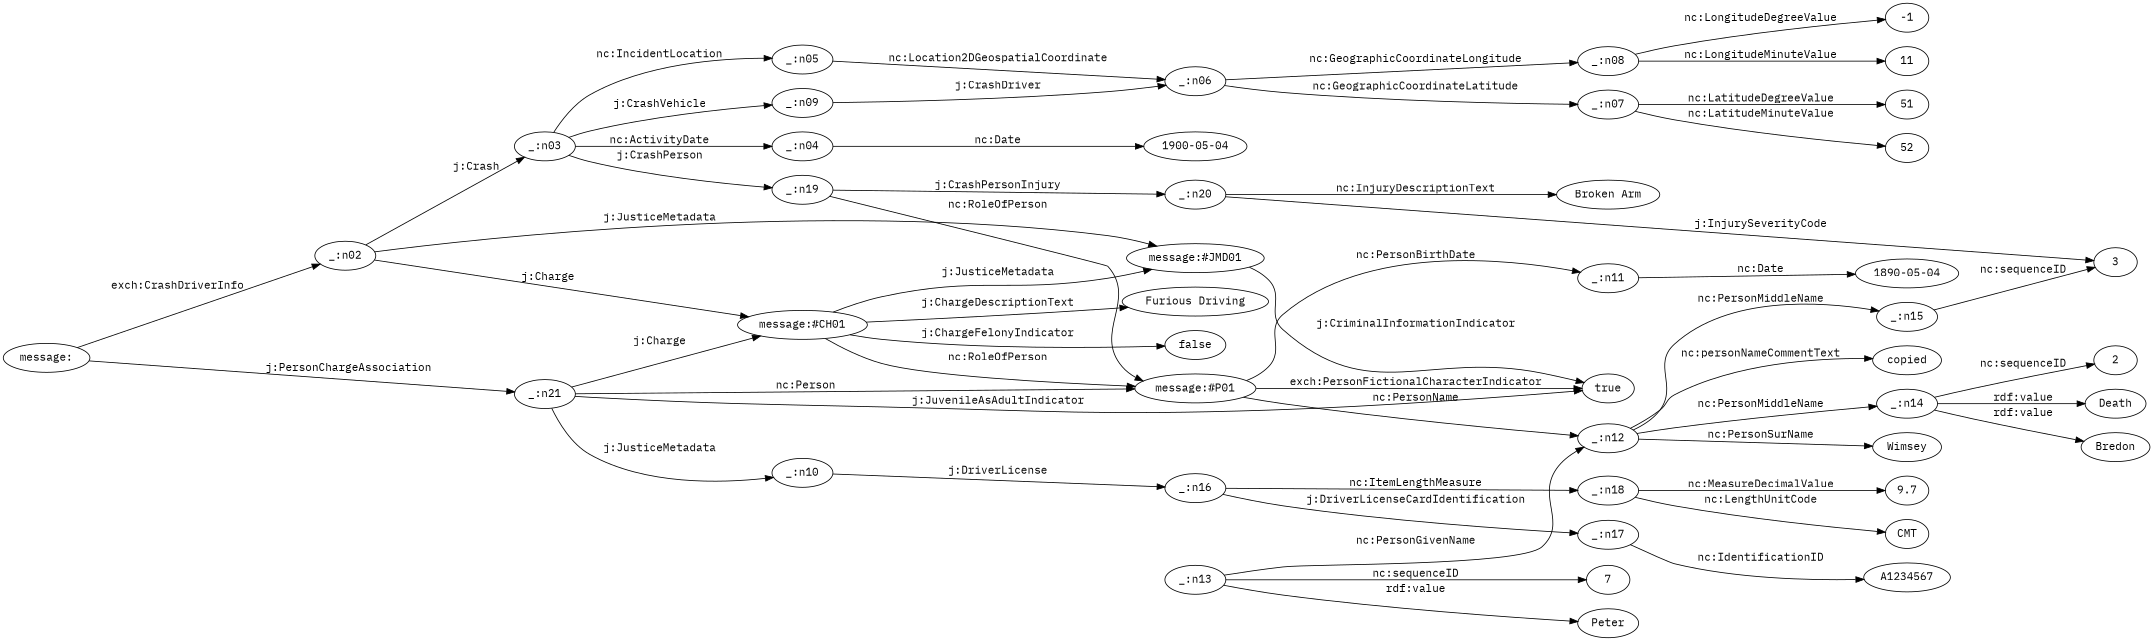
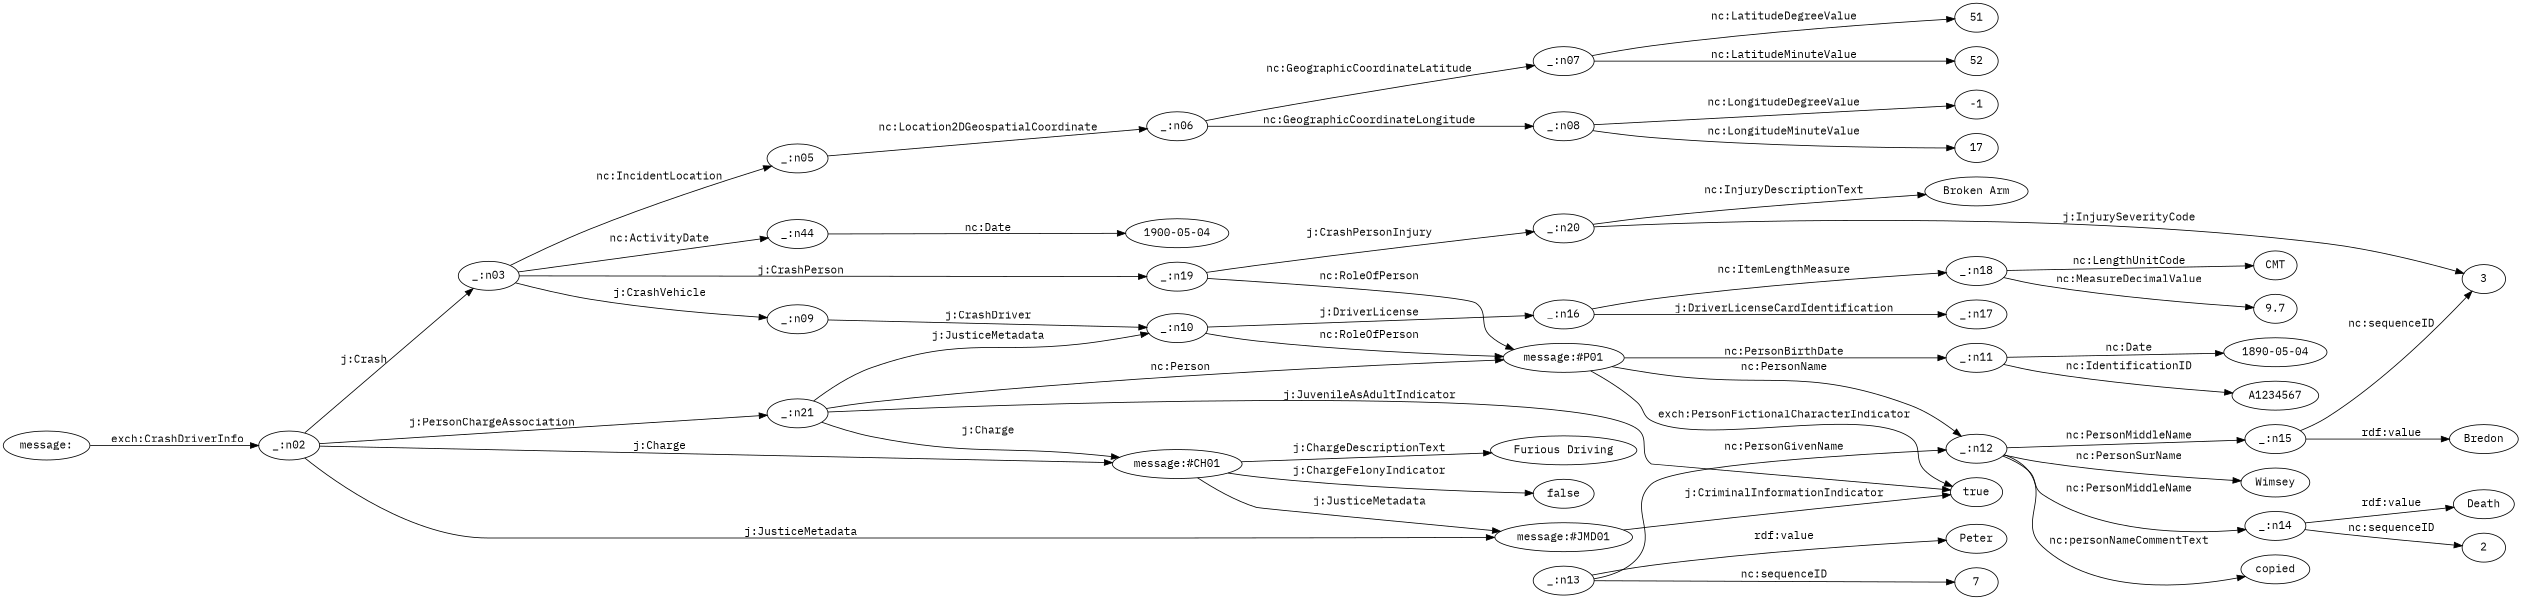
(1907, 61) -> (1976, 148)
(996, 98) -> (983, 324)
(802, 146) -> (798, 234)
(298, 376) -> (539, 430)
(973, 376) -> (1350, 349)
(2005, 426) -> (2373, 439)
(1741, 575) -> (2114, 382)
